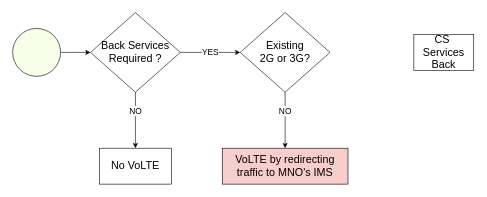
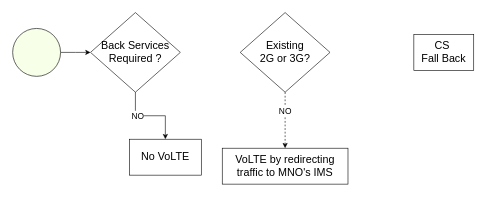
(208, 53) -> none
(444, 53) -> (444, 53)
(285, 118) -> (285, 118)
(135, 167) -> (165, 158)
(285, 167) -> (285, 167)
